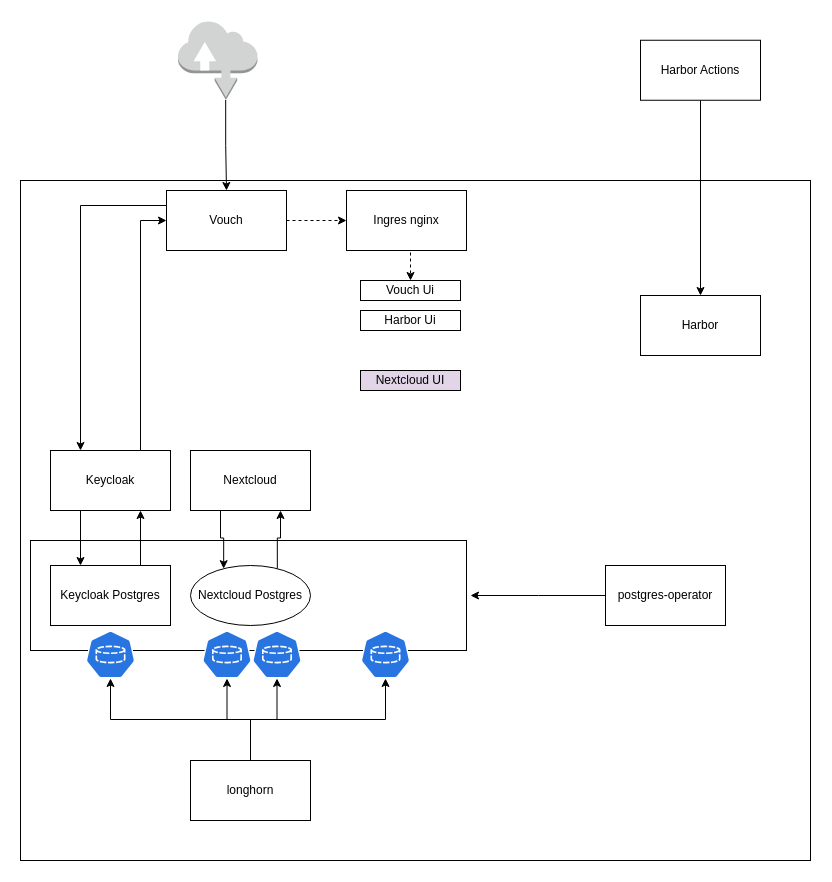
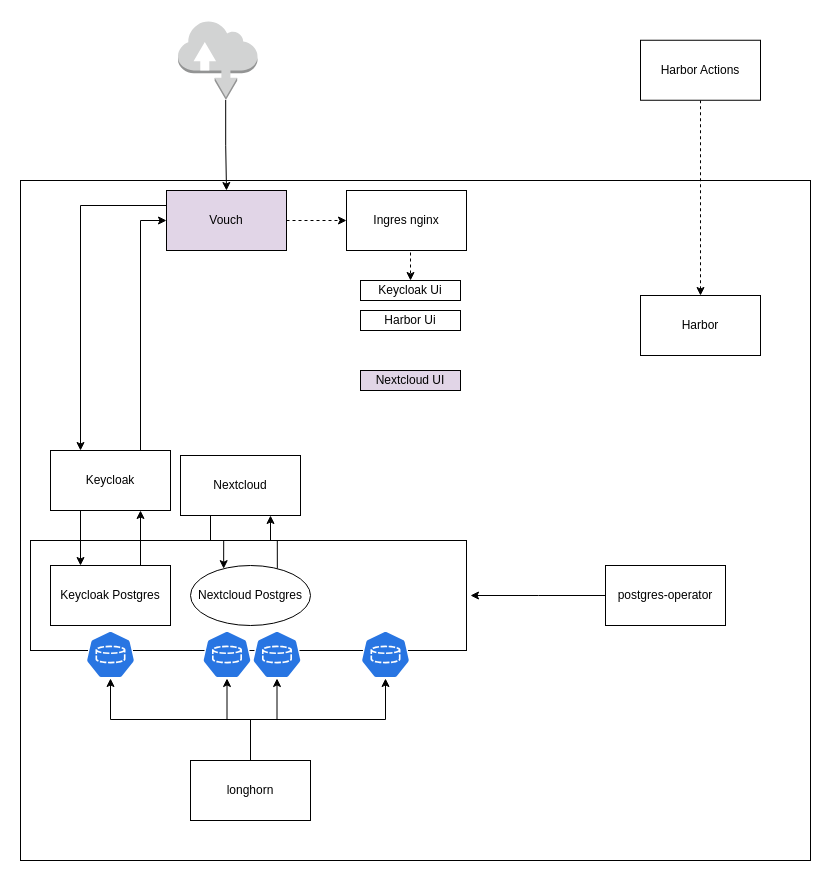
(701, 194) -> (701, 194)
(227, 221) -> (227, 221)
(411, 291) -> (411, 291)
(251, 481) -> (241, 486)
